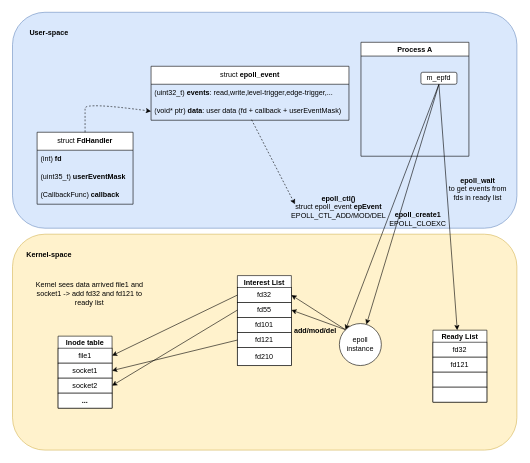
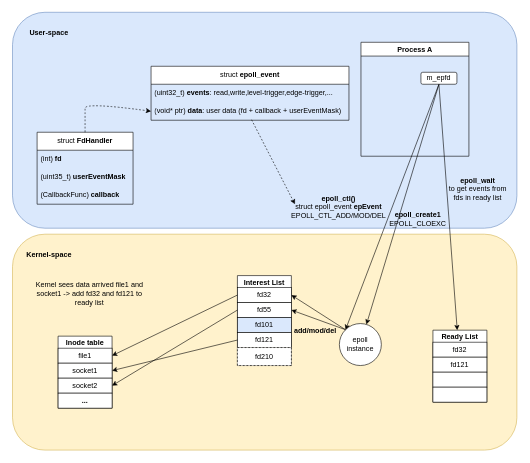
(264, 325) -> (264, 325)
(264, 357) -> (264, 357)
